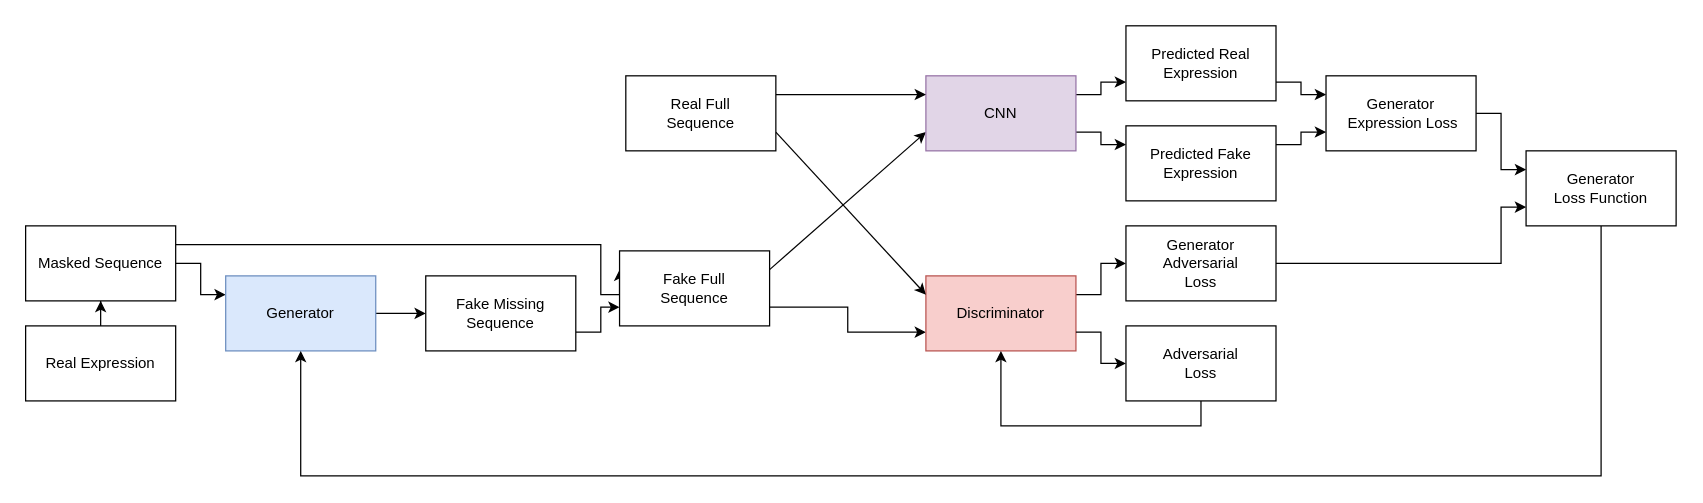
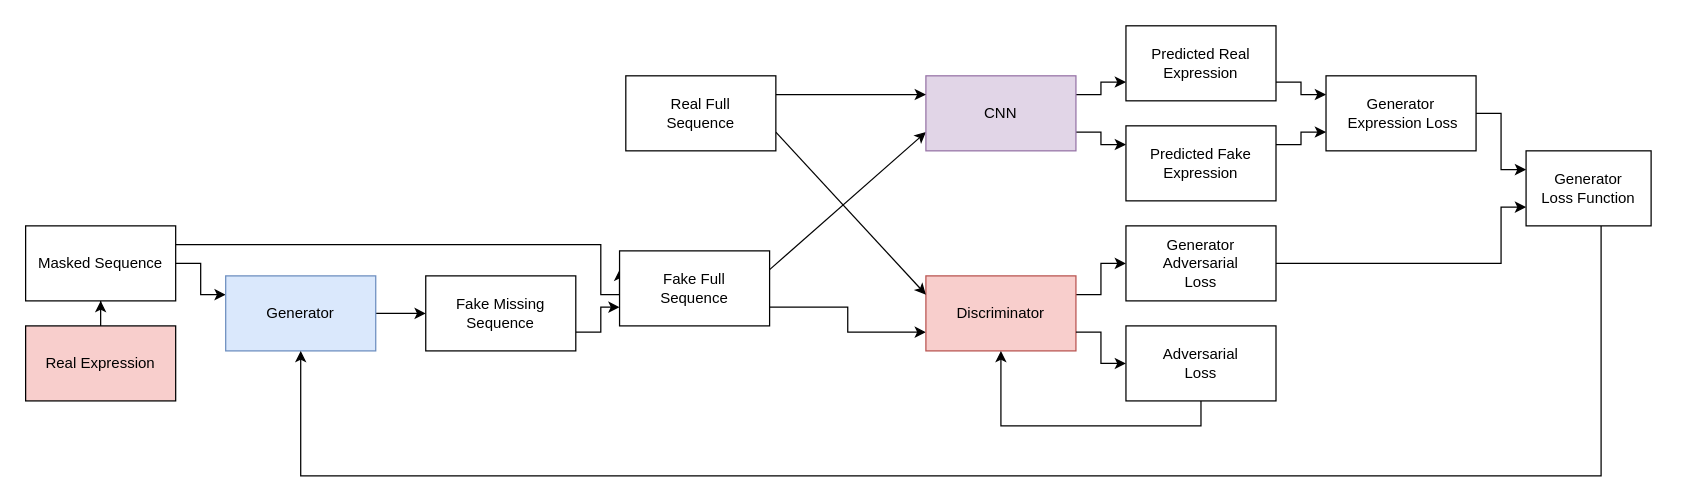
(1601, 188) -> (1588, 188)
(101, 363) -> (101, 363)
